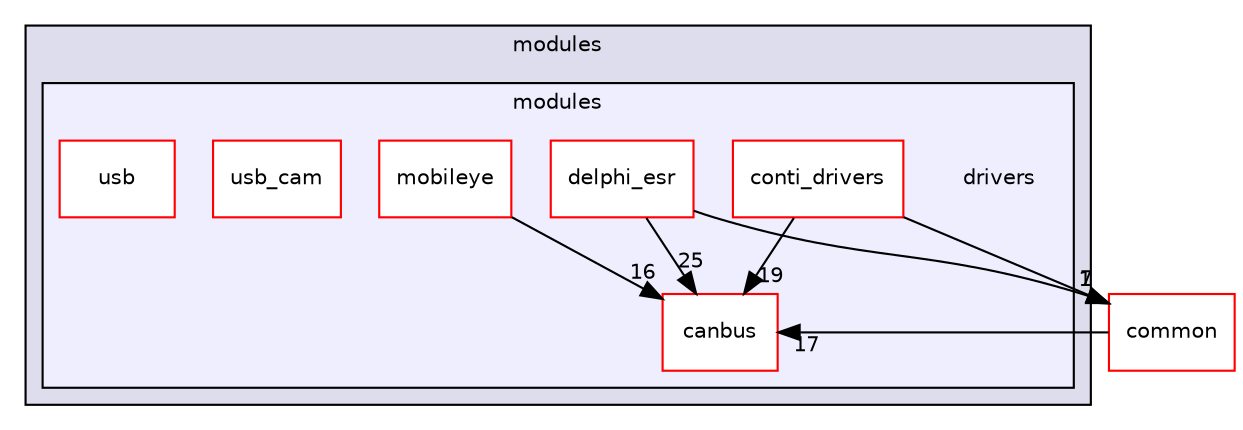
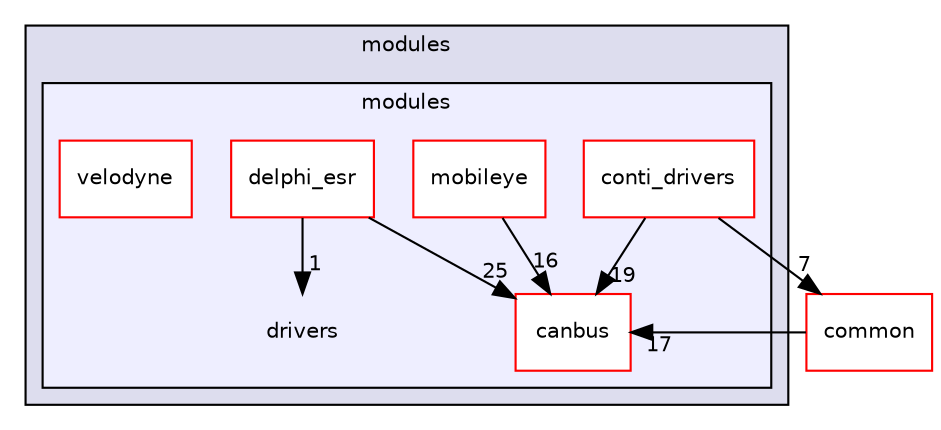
(117, 179) -> (126, 179)
(277, 179) -> none
(891, 254) -> (303, 245)
